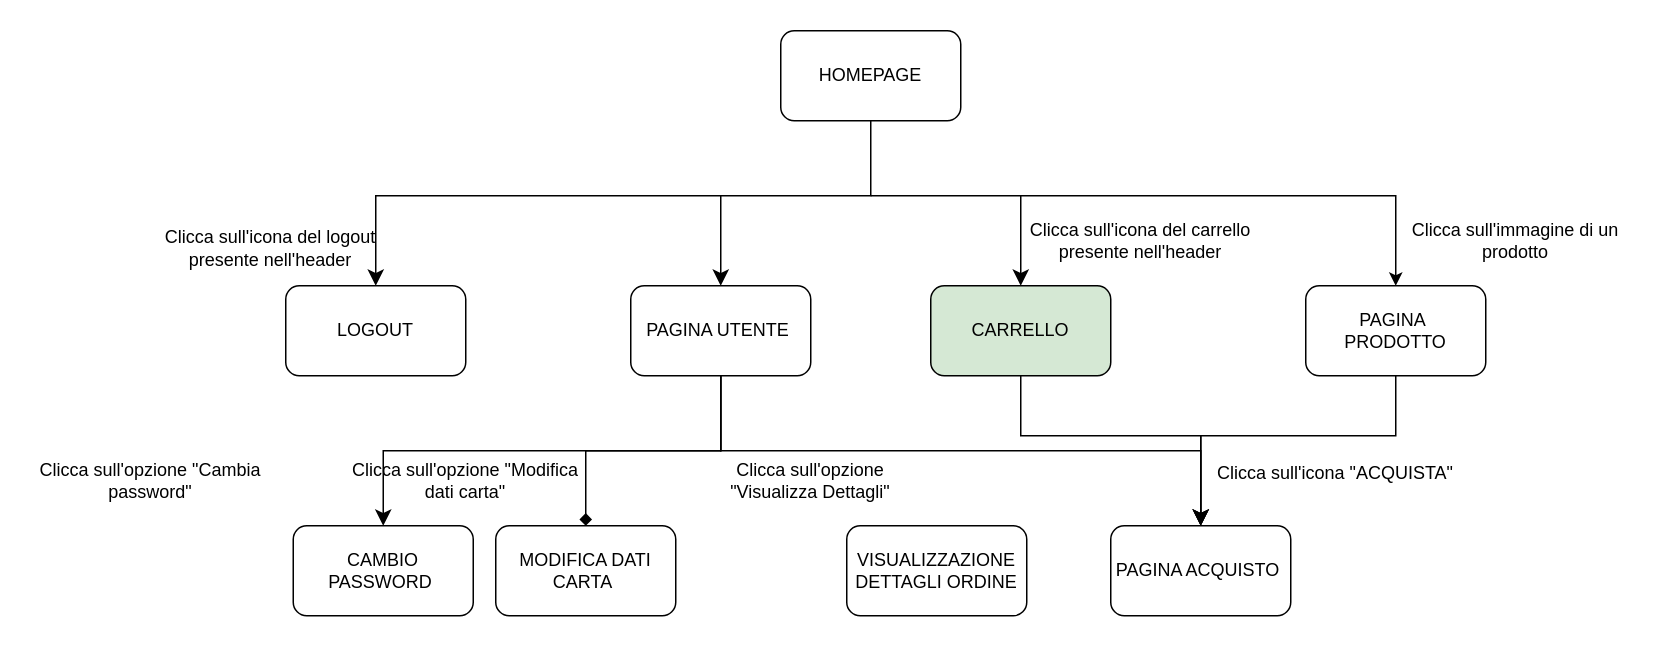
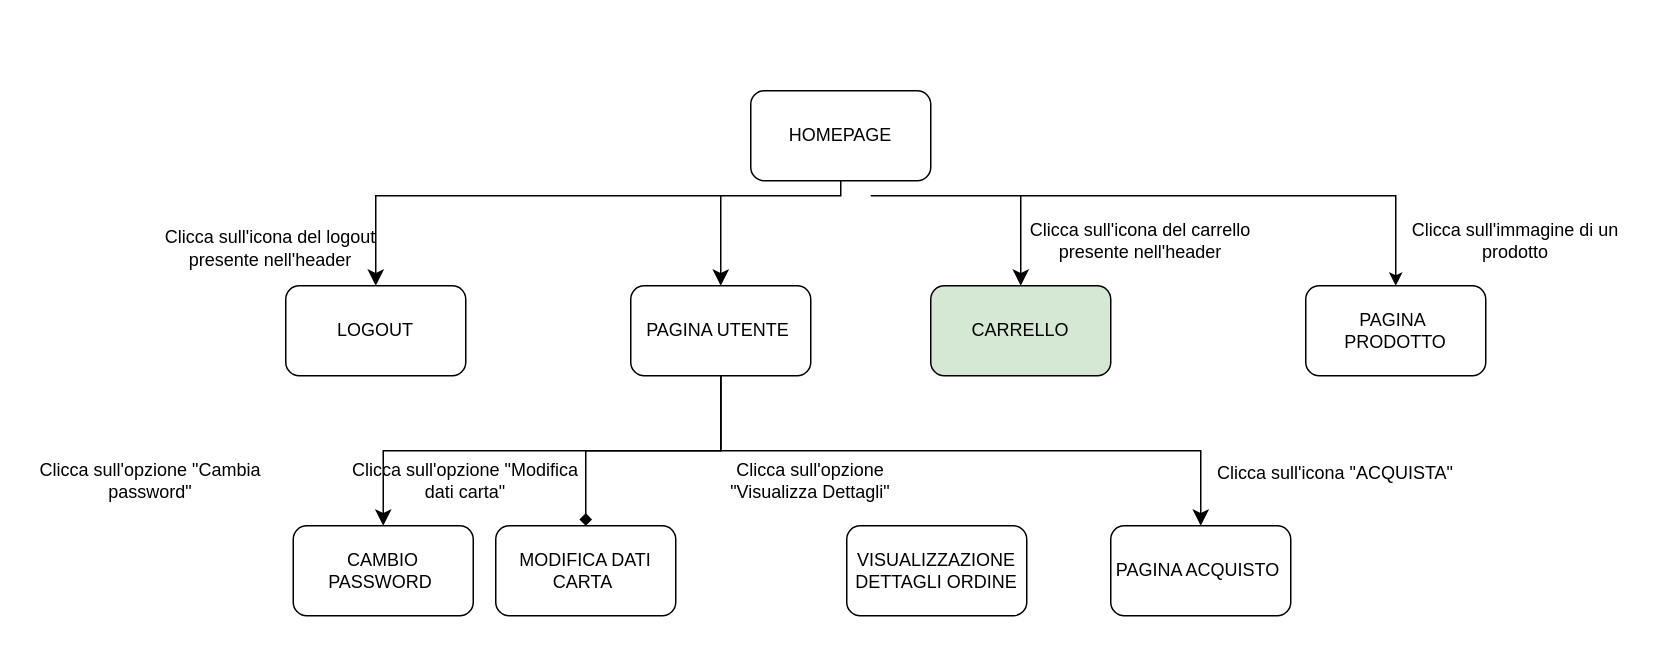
(871, 76) -> (841, 136)
(1079, 436) -> none
(1330, 436) -> none
